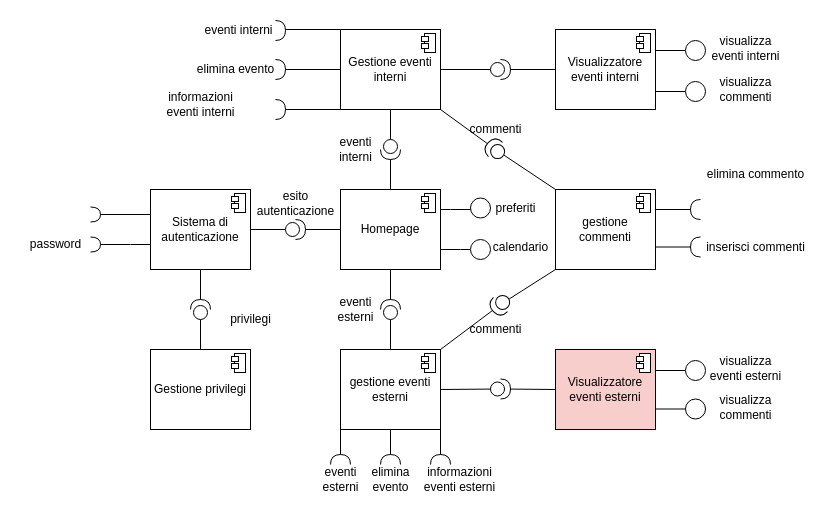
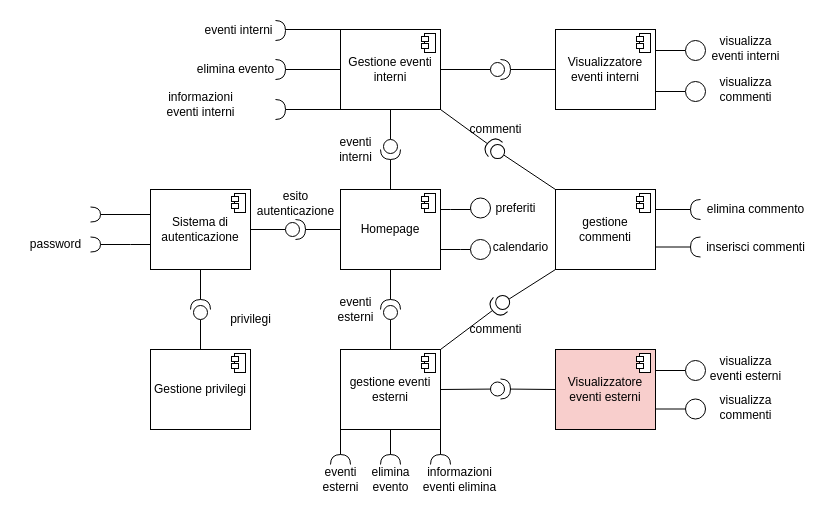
(756, 175) -> (756, 210)
(460, 480) -> (460, 480)
